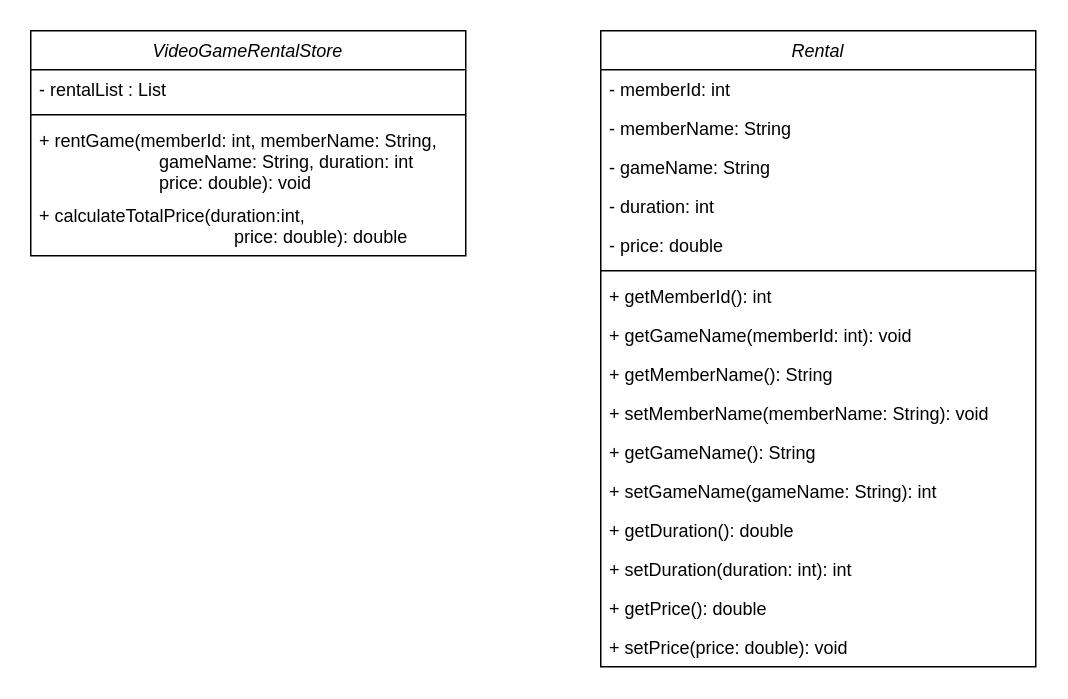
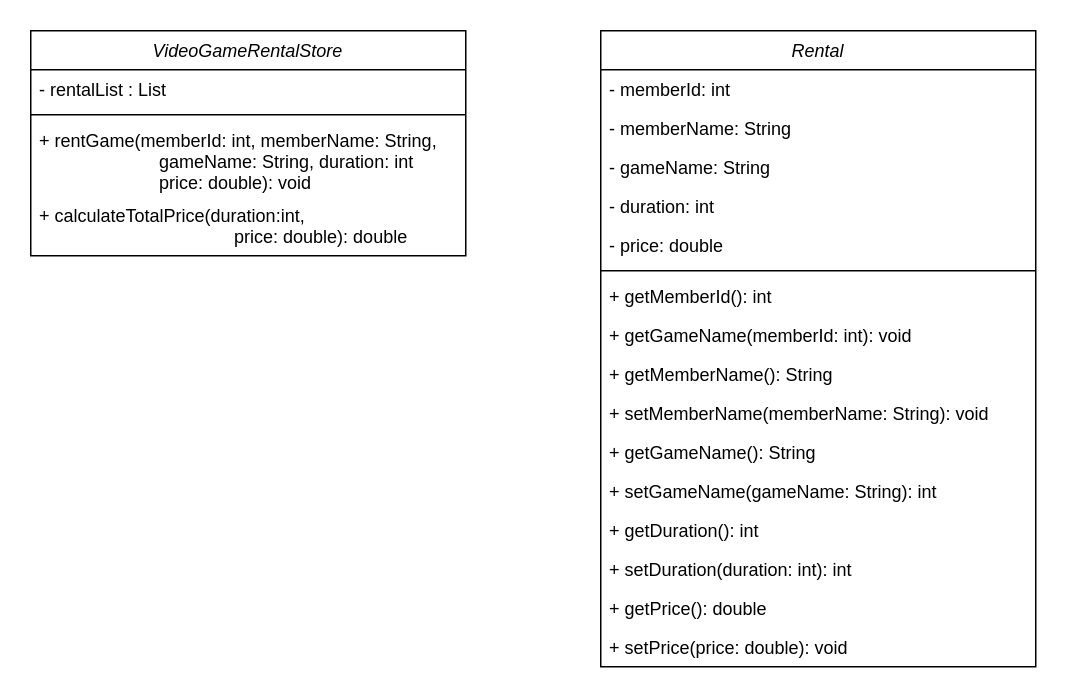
(713, 531) -> (698, 531)
